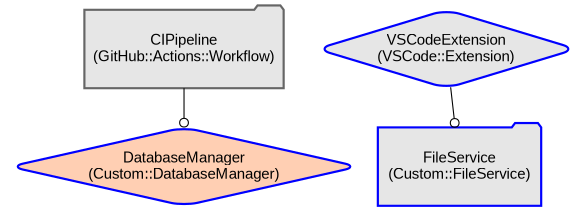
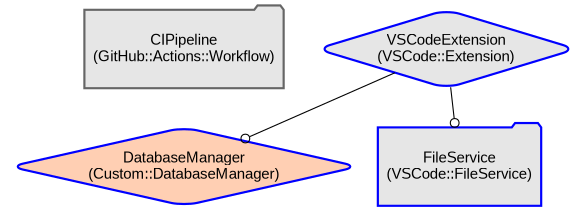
(184, 103) -> (322, 105)
(460, 167) -> (460, 167)
